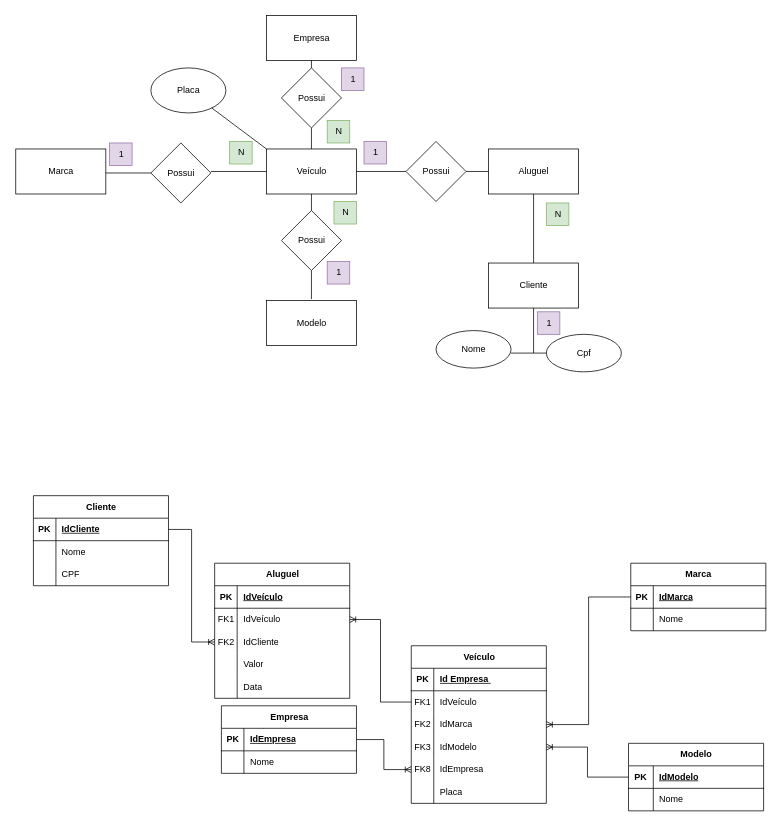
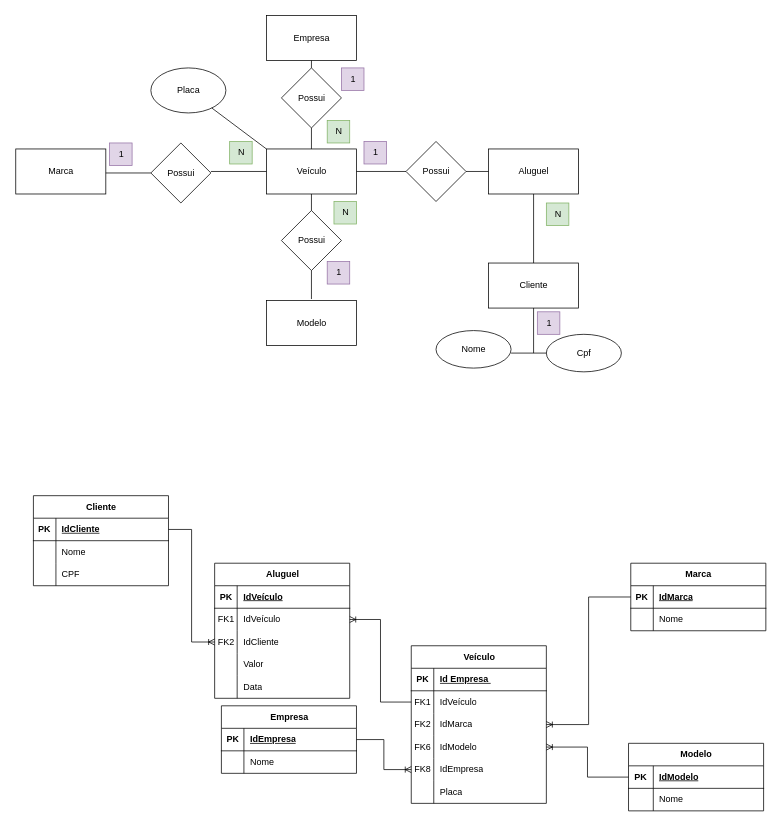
(423, 747) -> (423, 747)
